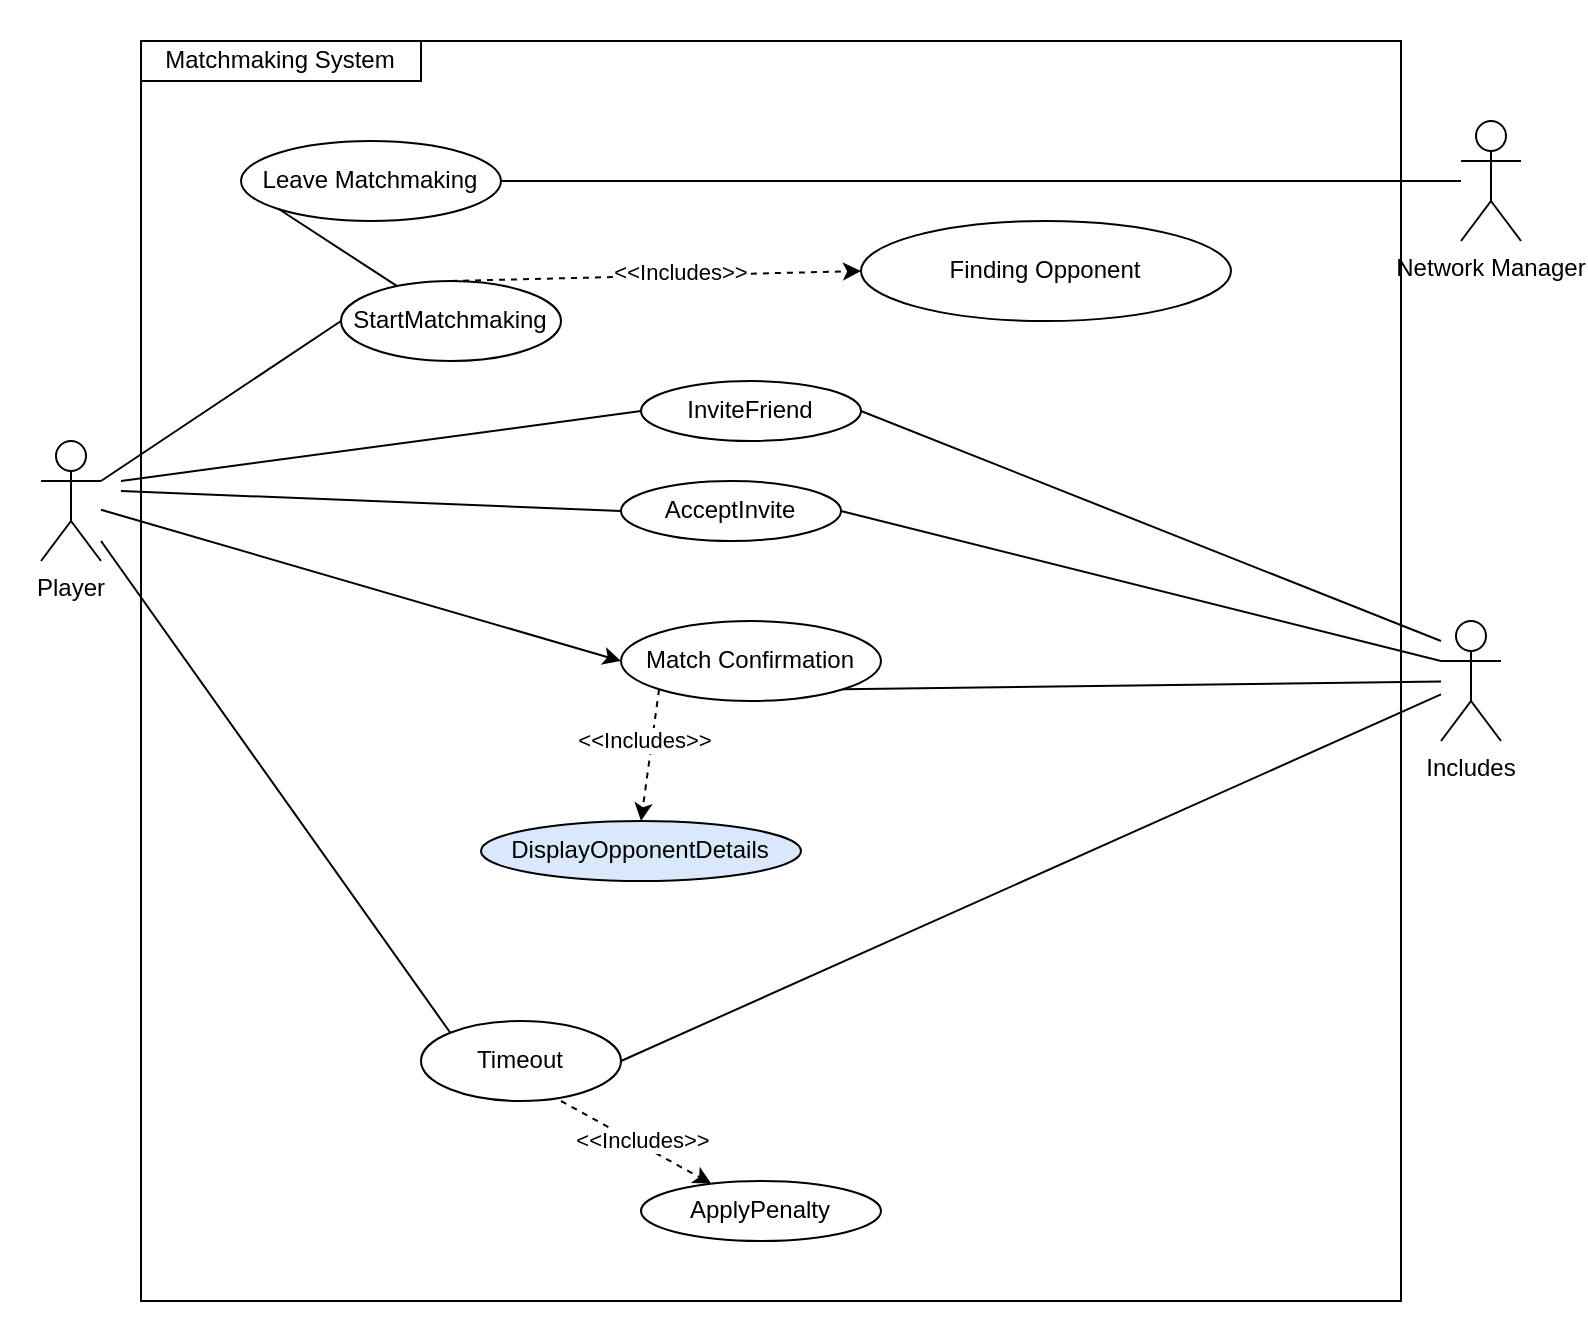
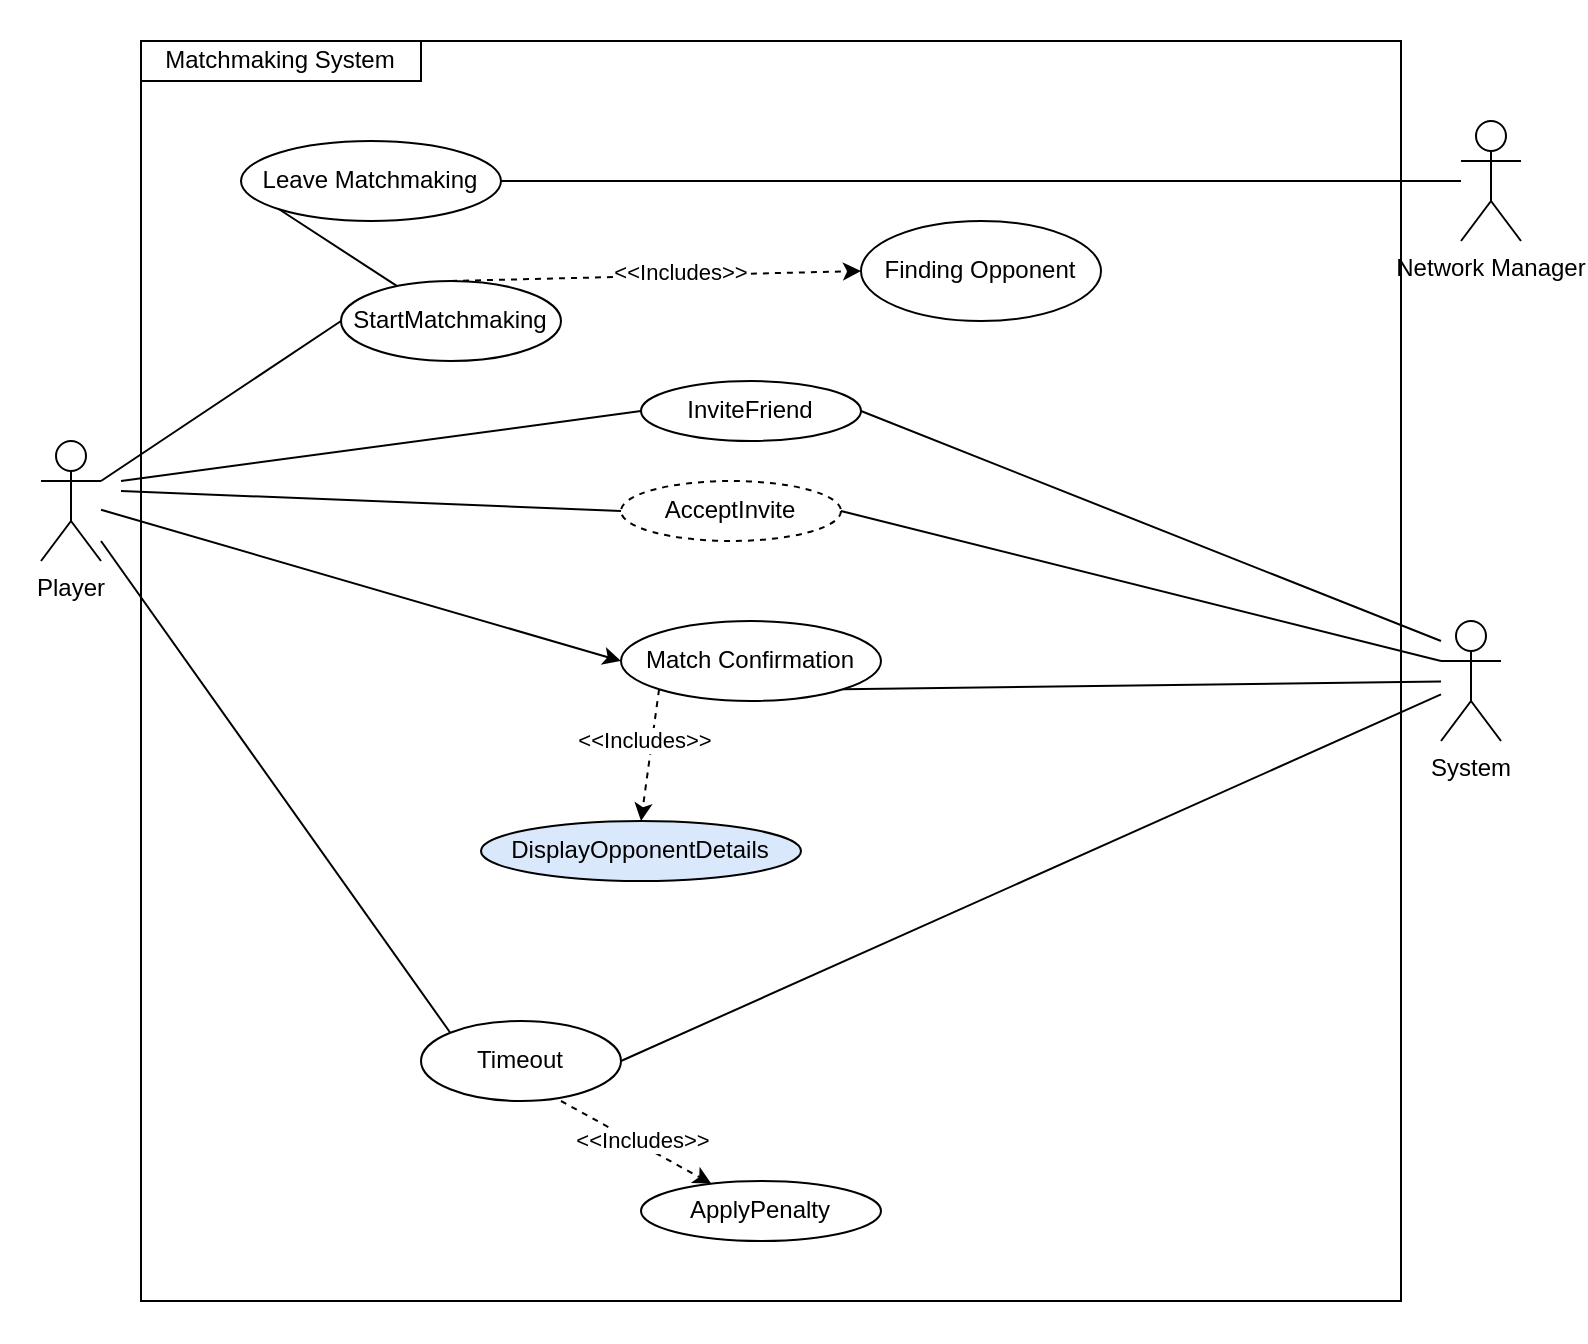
(1046, 271) -> (981, 271)
(731, 511) -> (731, 511)
(1472, 769) -> (1472, 769)
